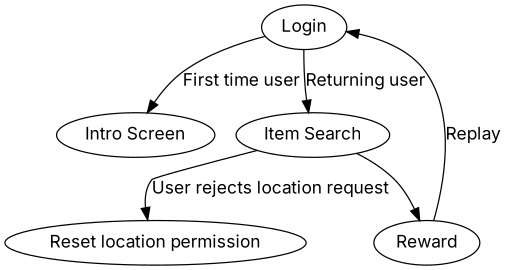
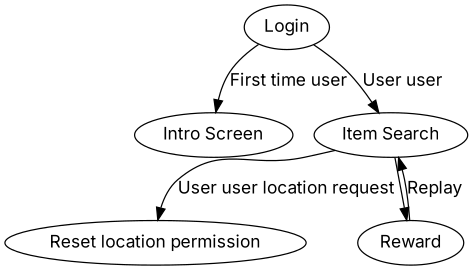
(366, 81) -> (403, 81)
(441, 106) -> (407, 195)
(271, 189) -> (286, 189)
